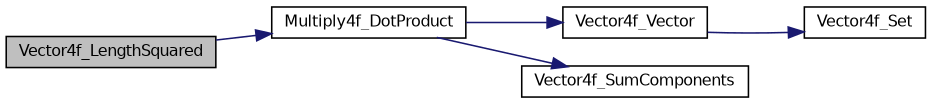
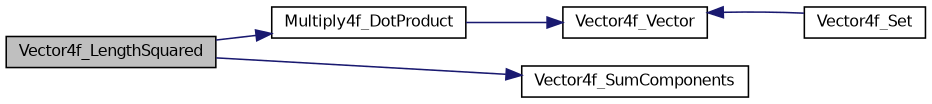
(748, 33) -> (764, 12)
(494, 50) -> (361, 66)
